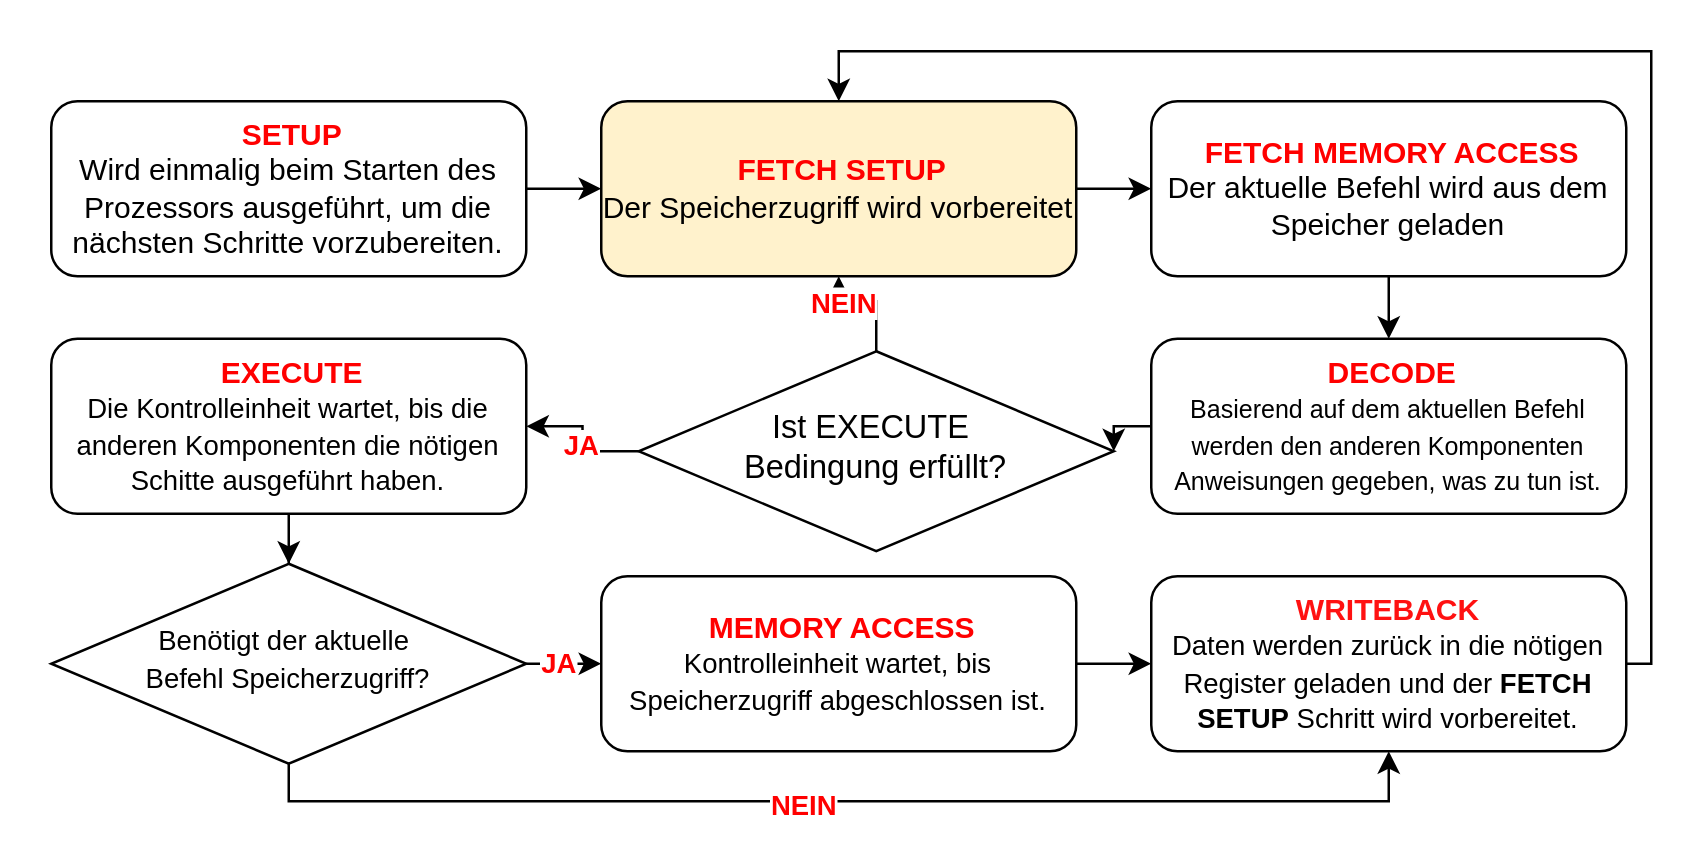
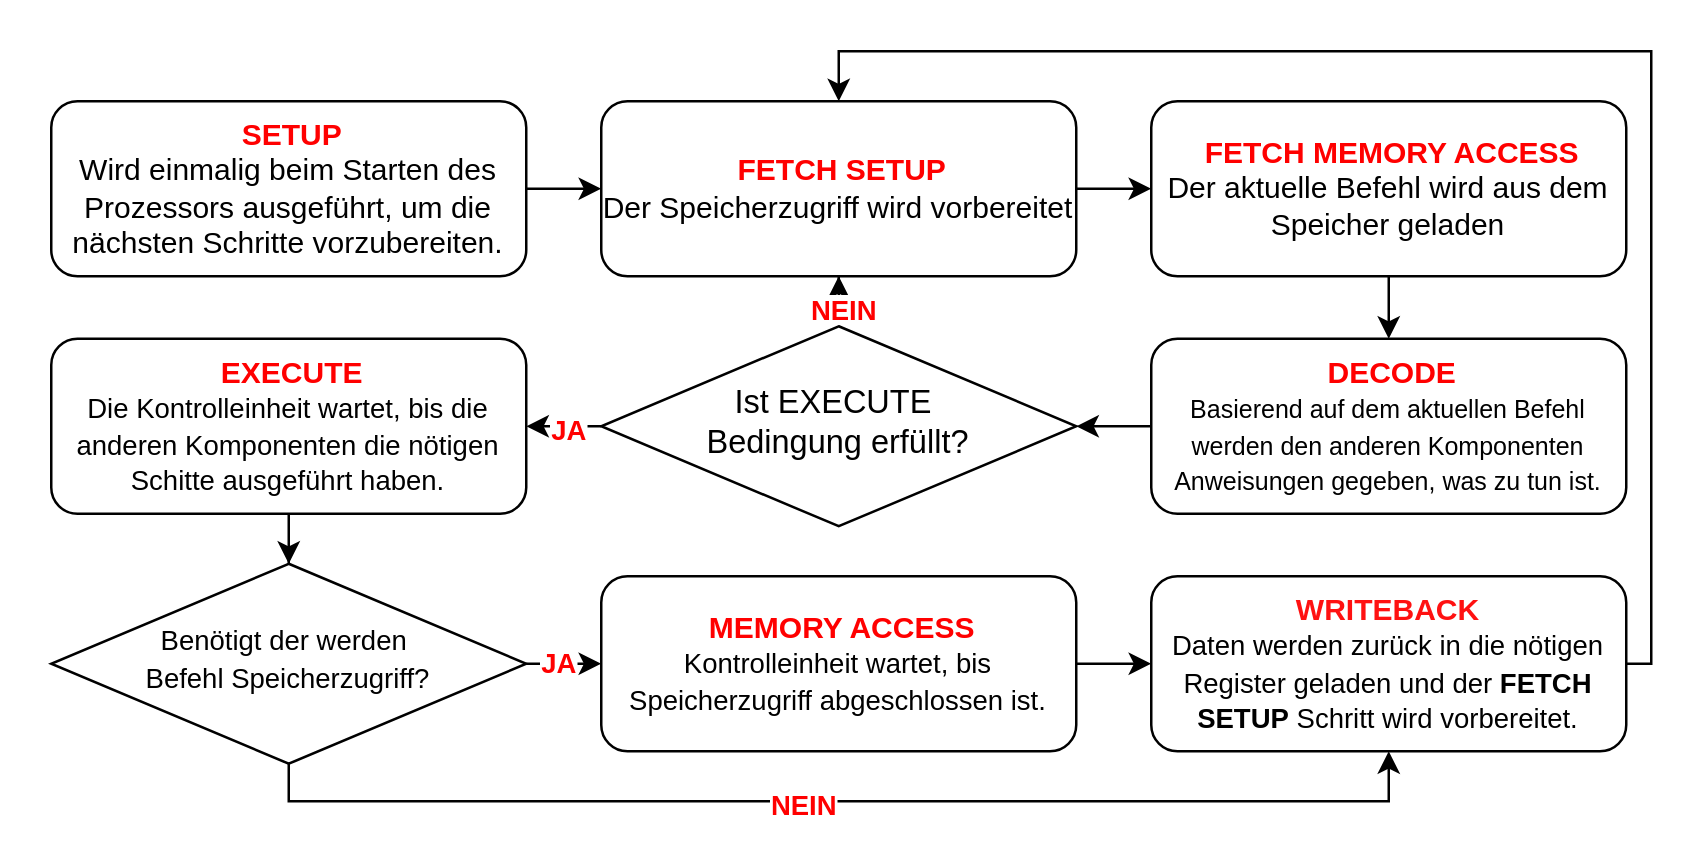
(839, 189) -> (839, 189)
(876, 451) -> (839, 426)
(289, 659) -> (289, 659)
